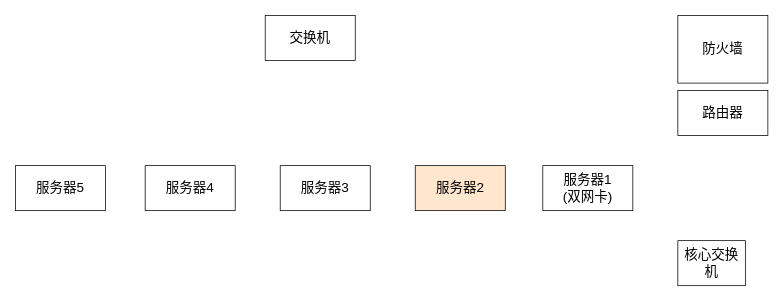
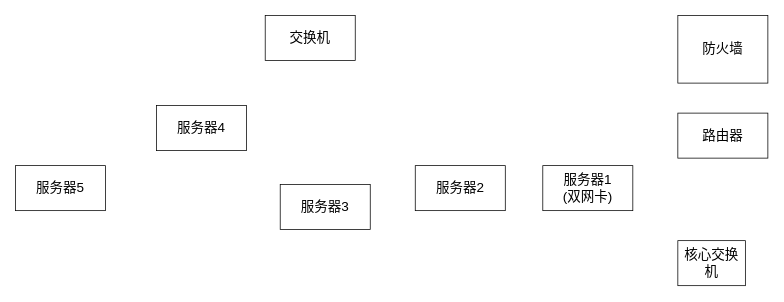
(723, 113) -> (723, 135)
(190, 188) -> (201, 128)
(325, 188) -> (325, 207)
(460, 188) -> (460, 188)
